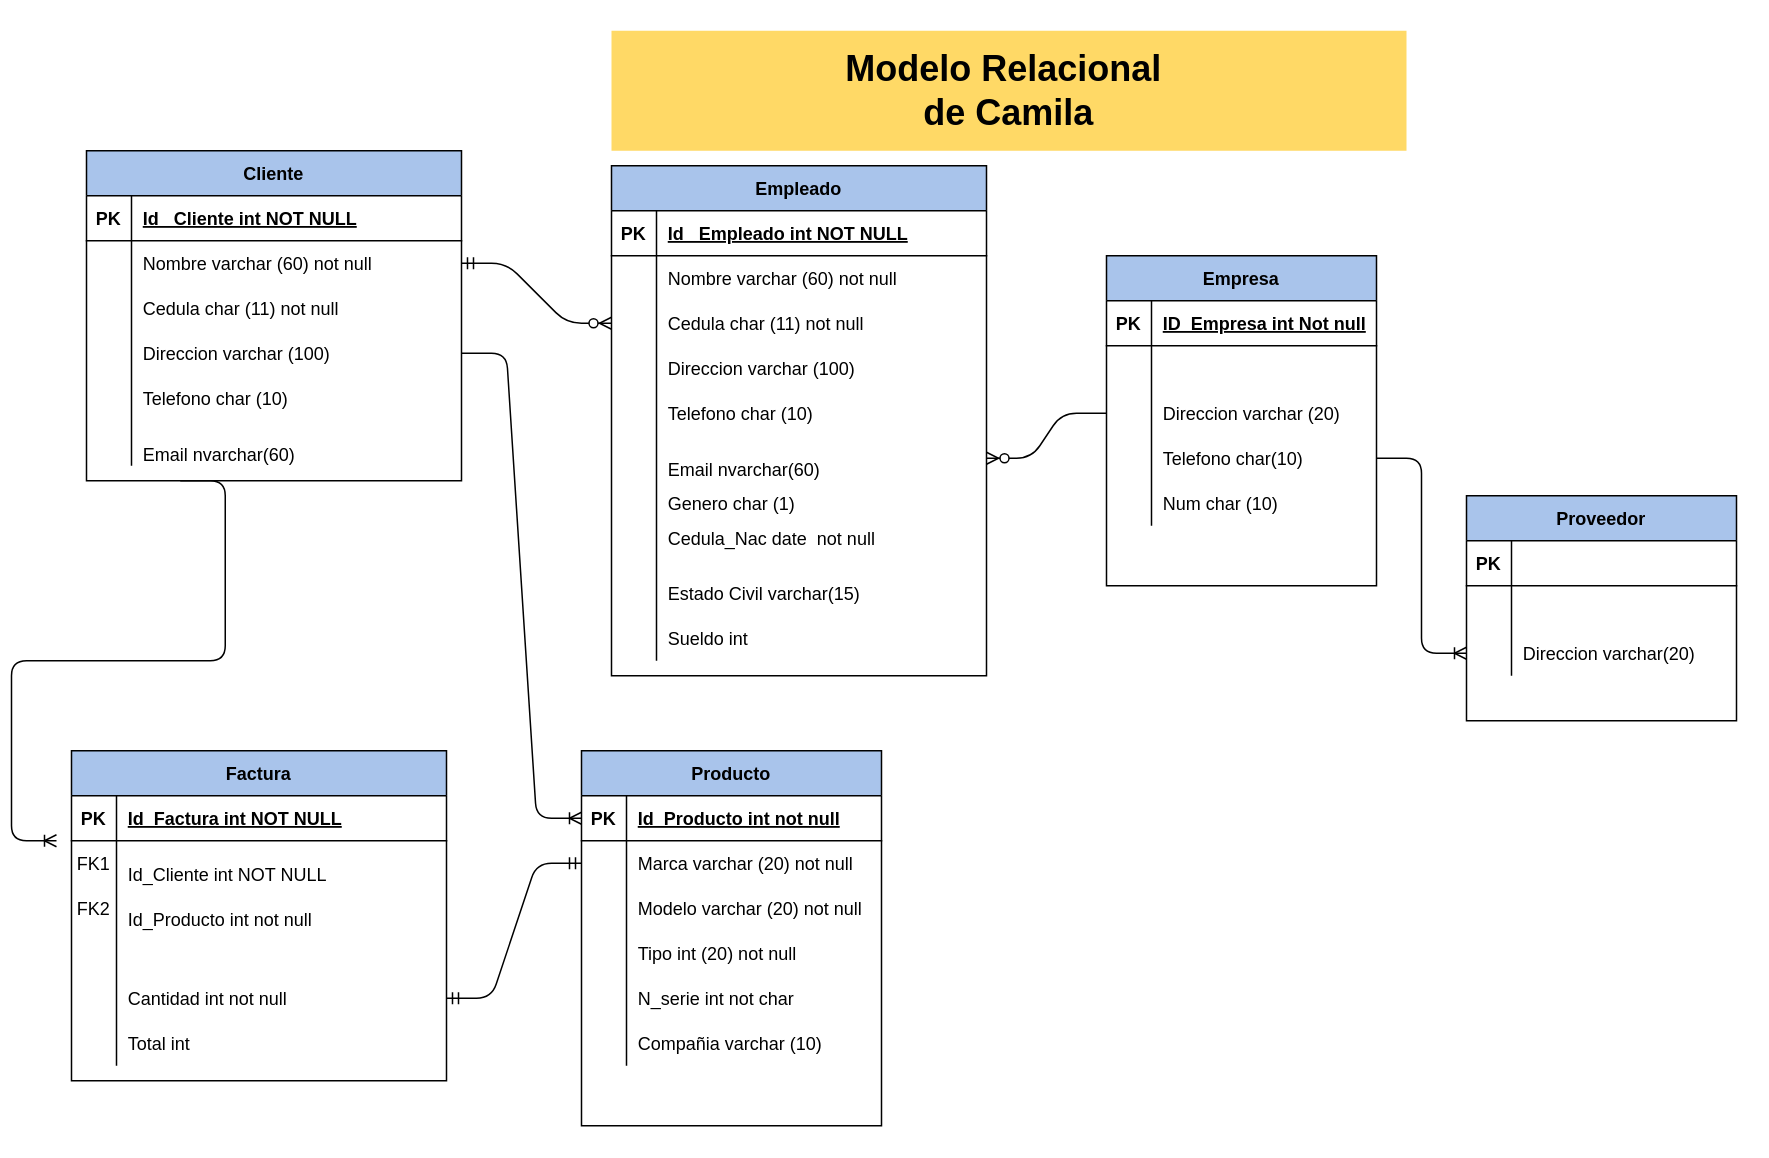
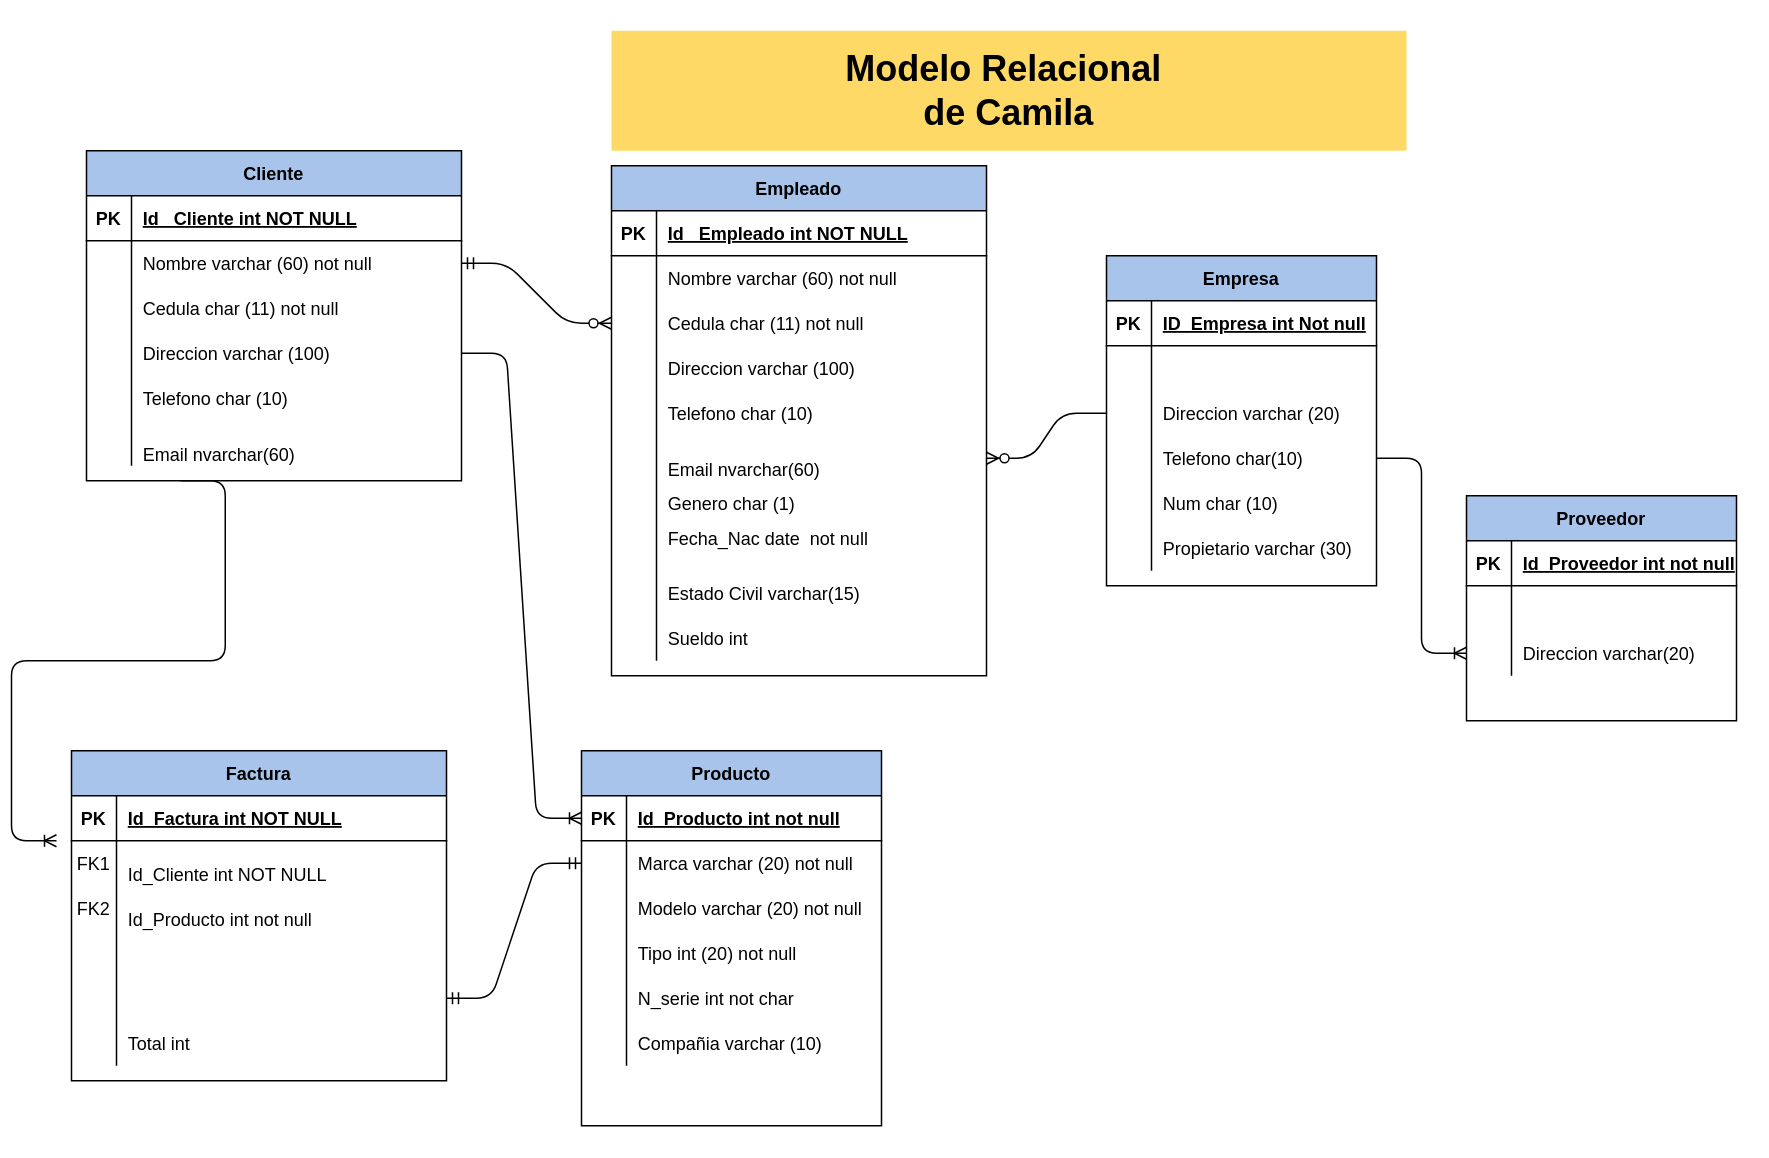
(779, 539) -> (777, 539)
none -> (1264, 548)
none -> (1624, 563)
(281, 998) -> none
